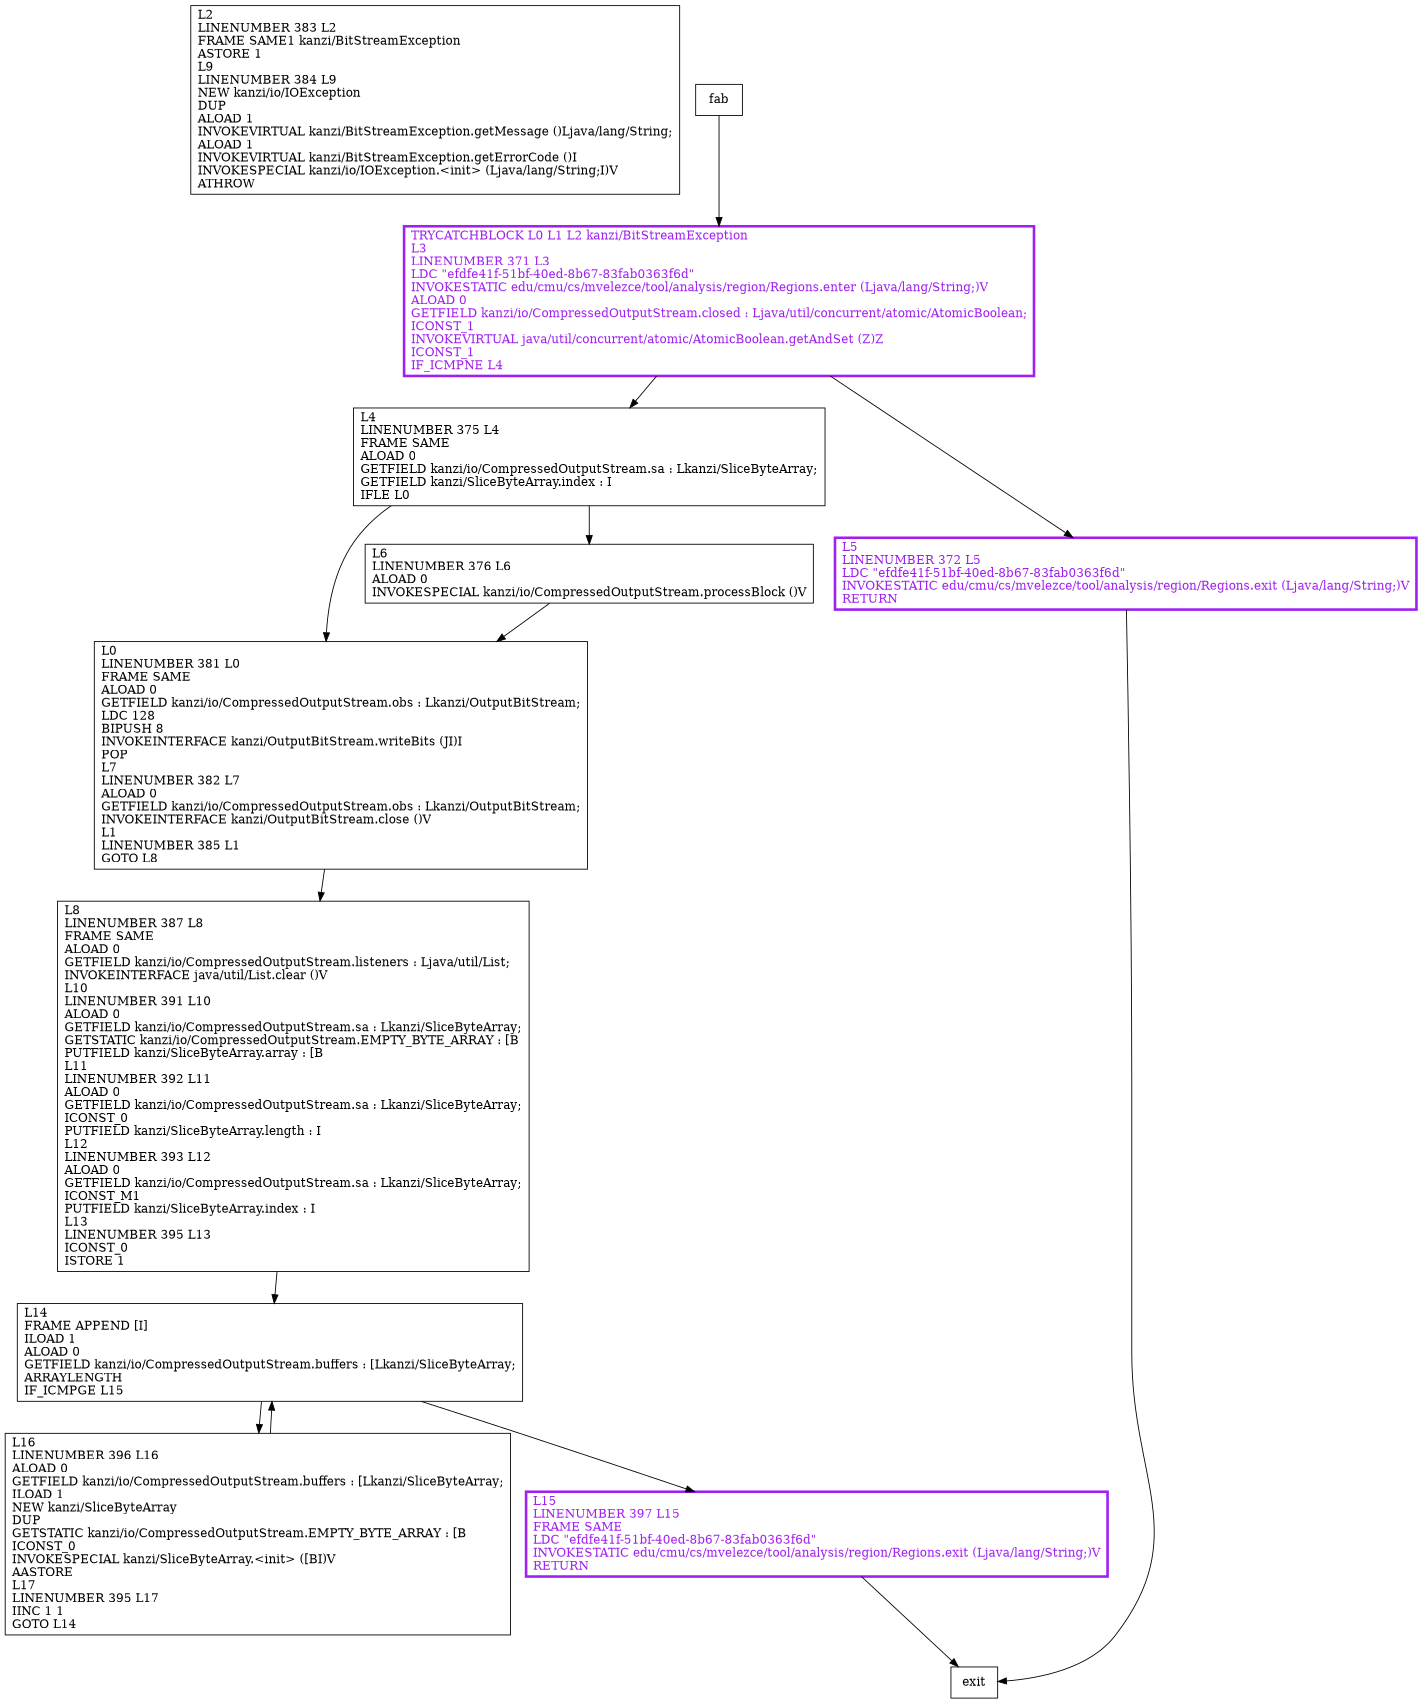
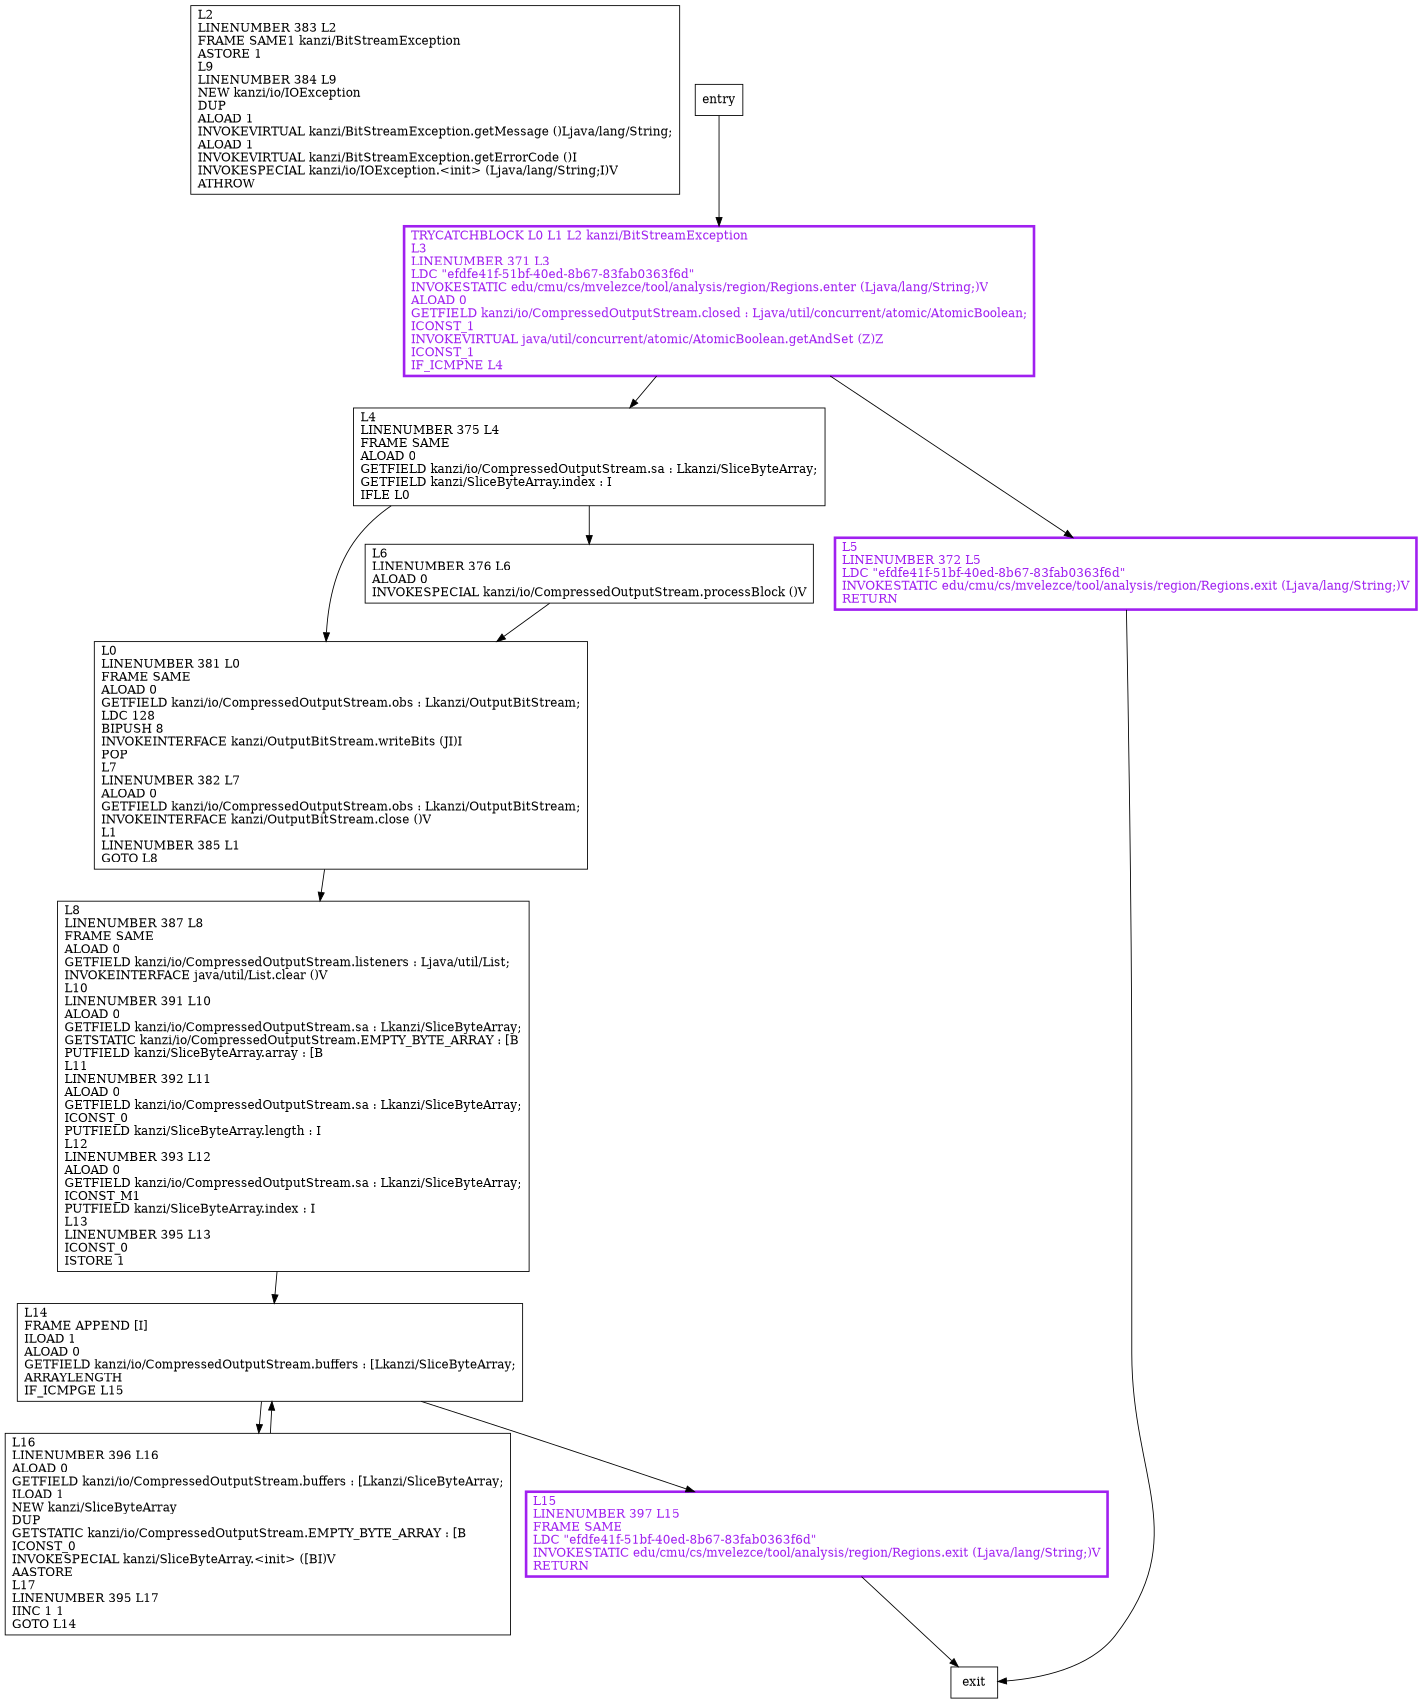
(719, 100) -> (719, 100)
